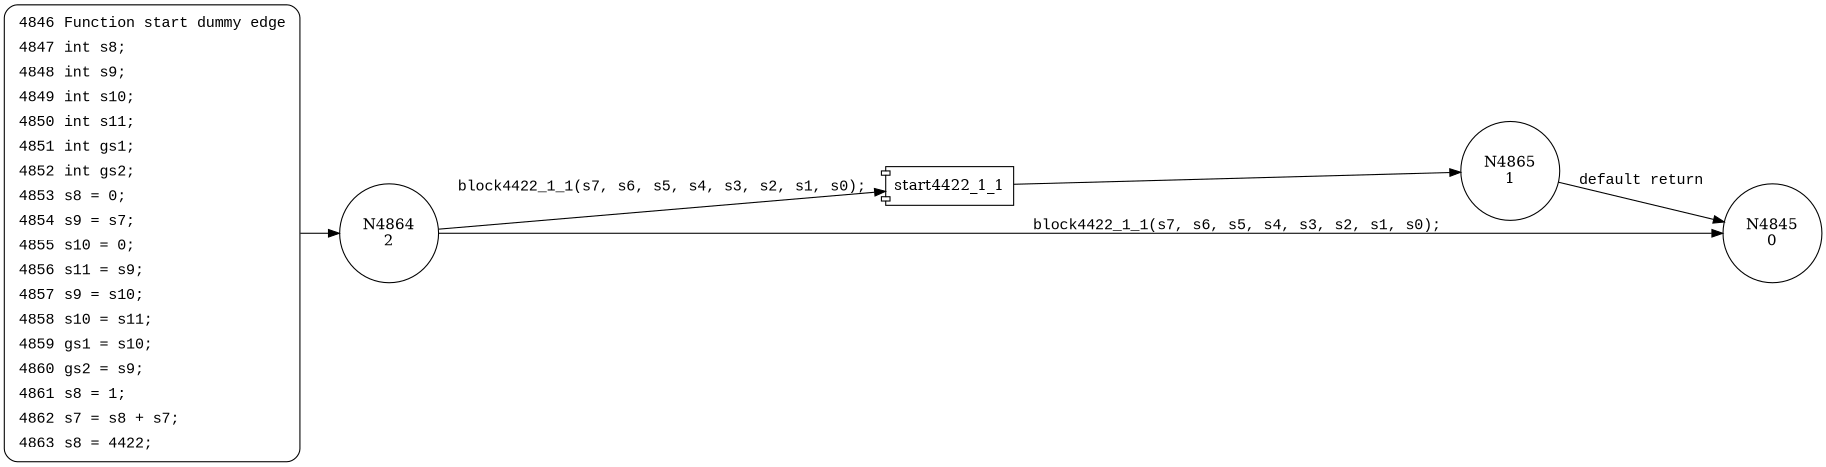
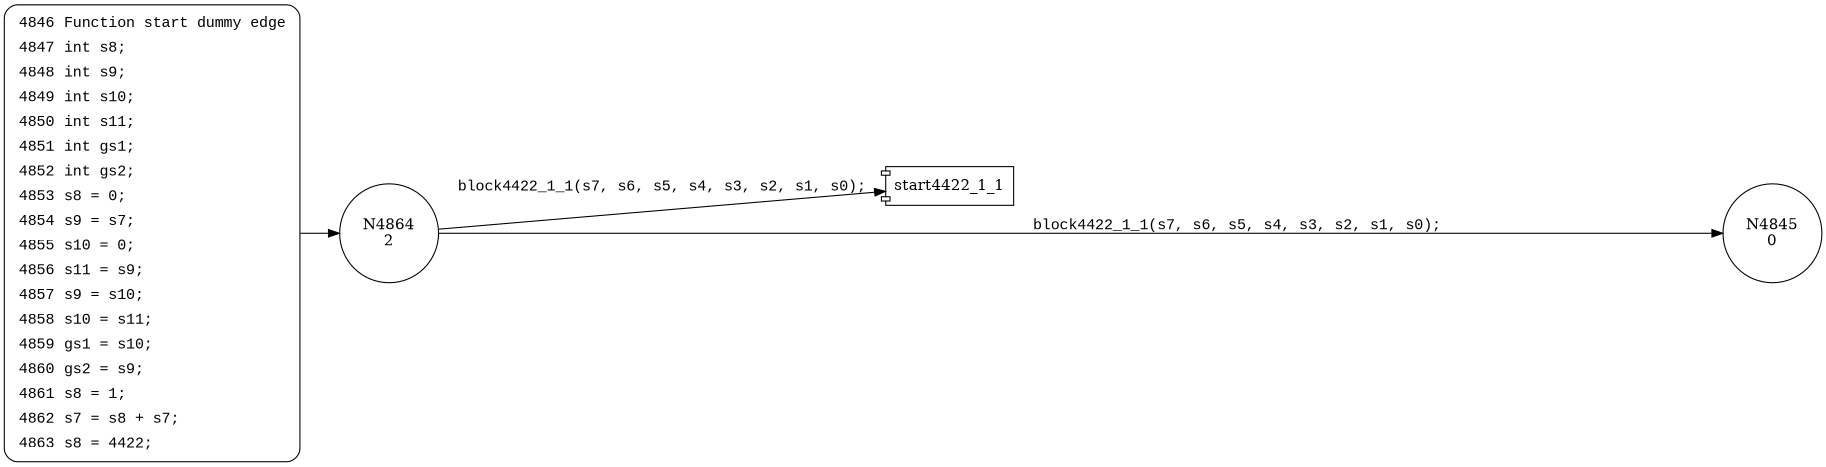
(1510, 171) -> none
